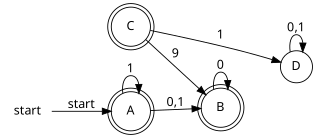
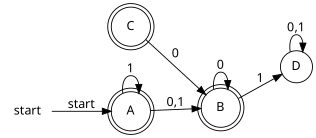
(212, 44) -> (256, 89)
(176, 54) -> (176, 54)
